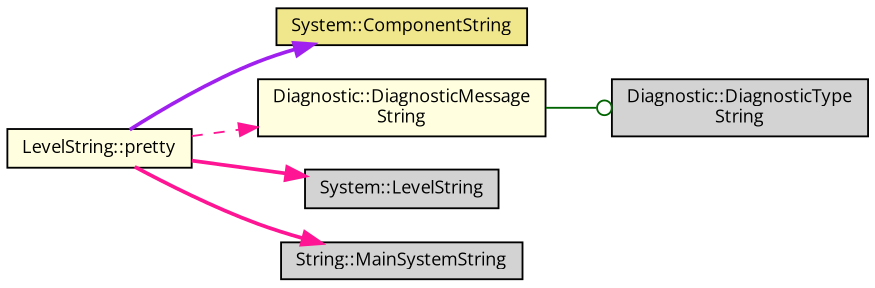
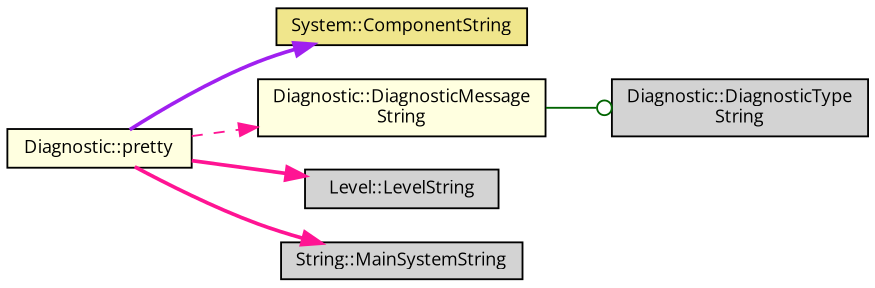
(100, 148) -> (100, 148)
(402, 189) -> (402, 189)
